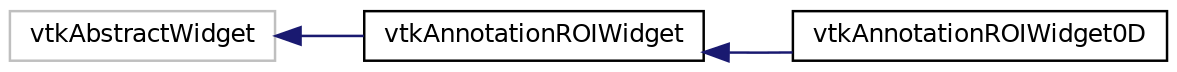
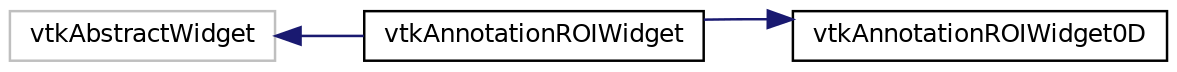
(761, 53) -> (736, 19)
